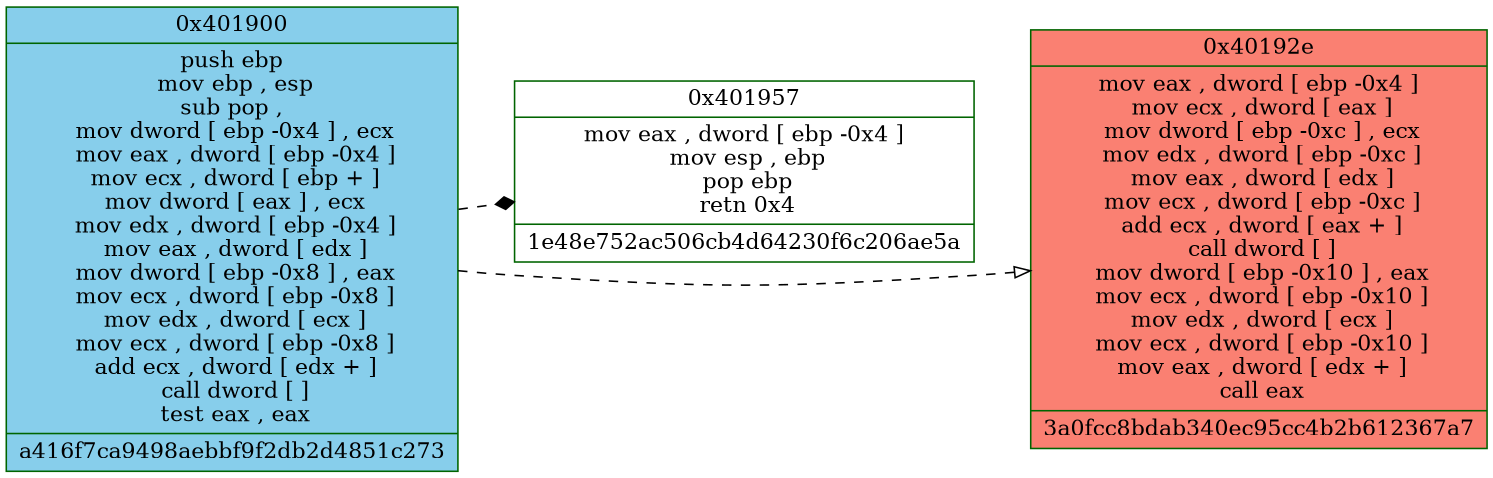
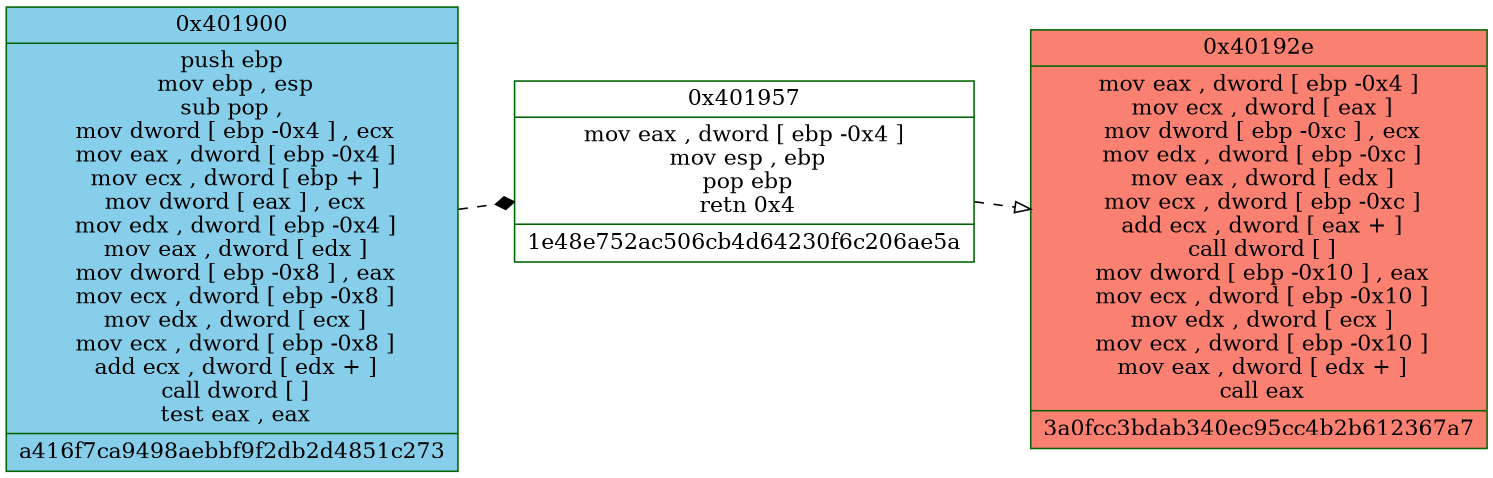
(736, 285) -> (995, 204)
(1259, 429) -> (1259, 429)
